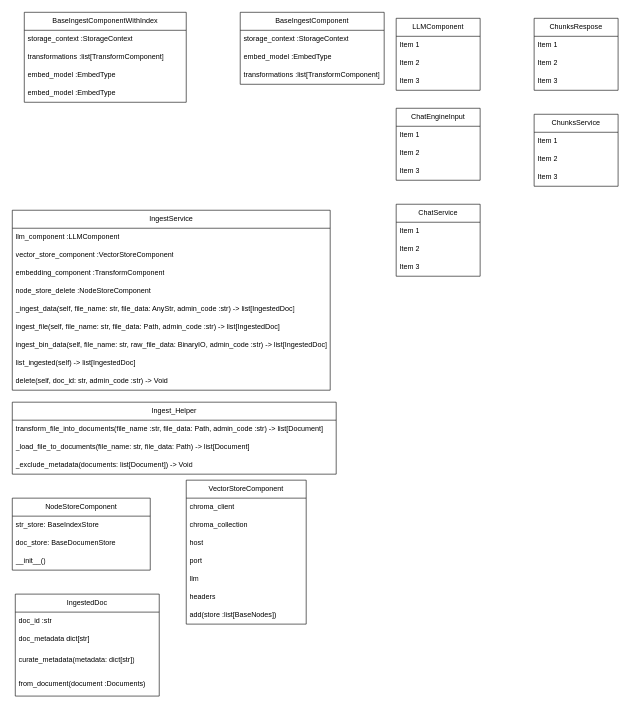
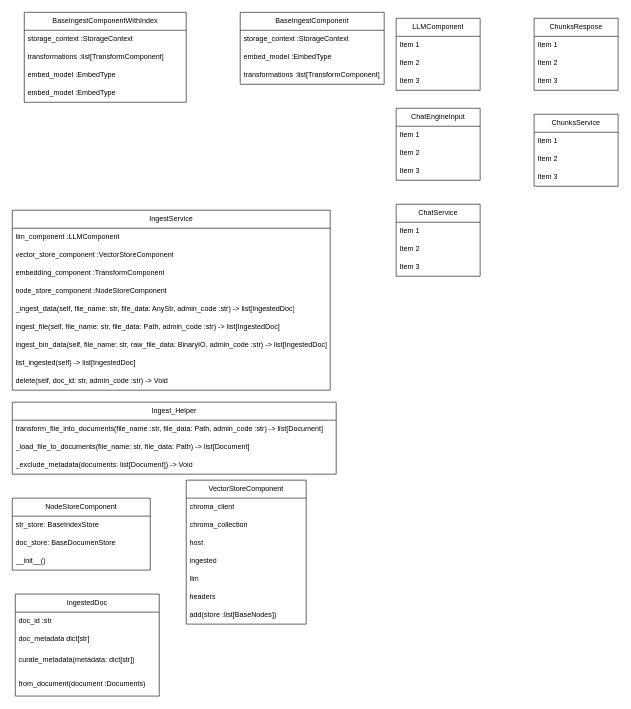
(88, 291) -> (95, 291)
(198, 561) -> (205, 561)
